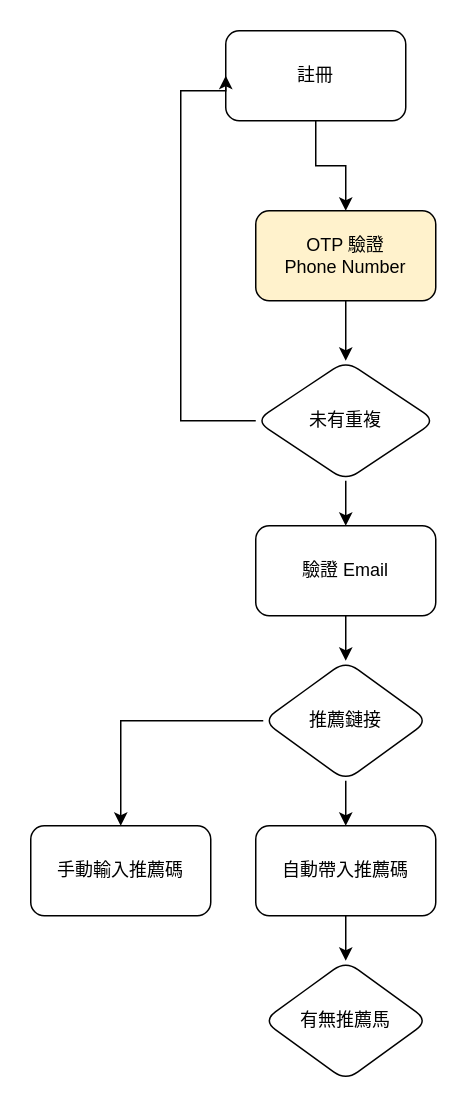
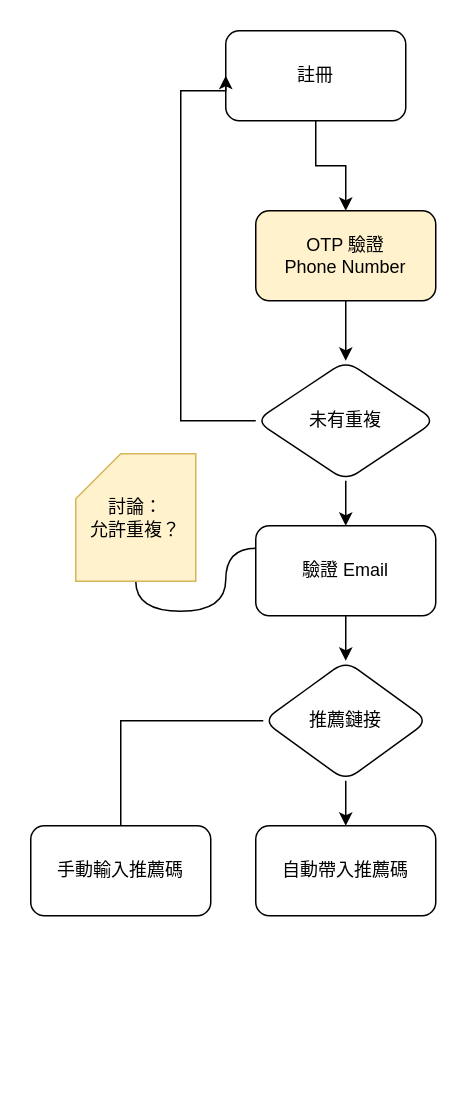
none -> (136, 518)
none -> (205, 608)
(121, 814) -> (121, 818)
(346, 933) -> none
(346, 1021) -> none
